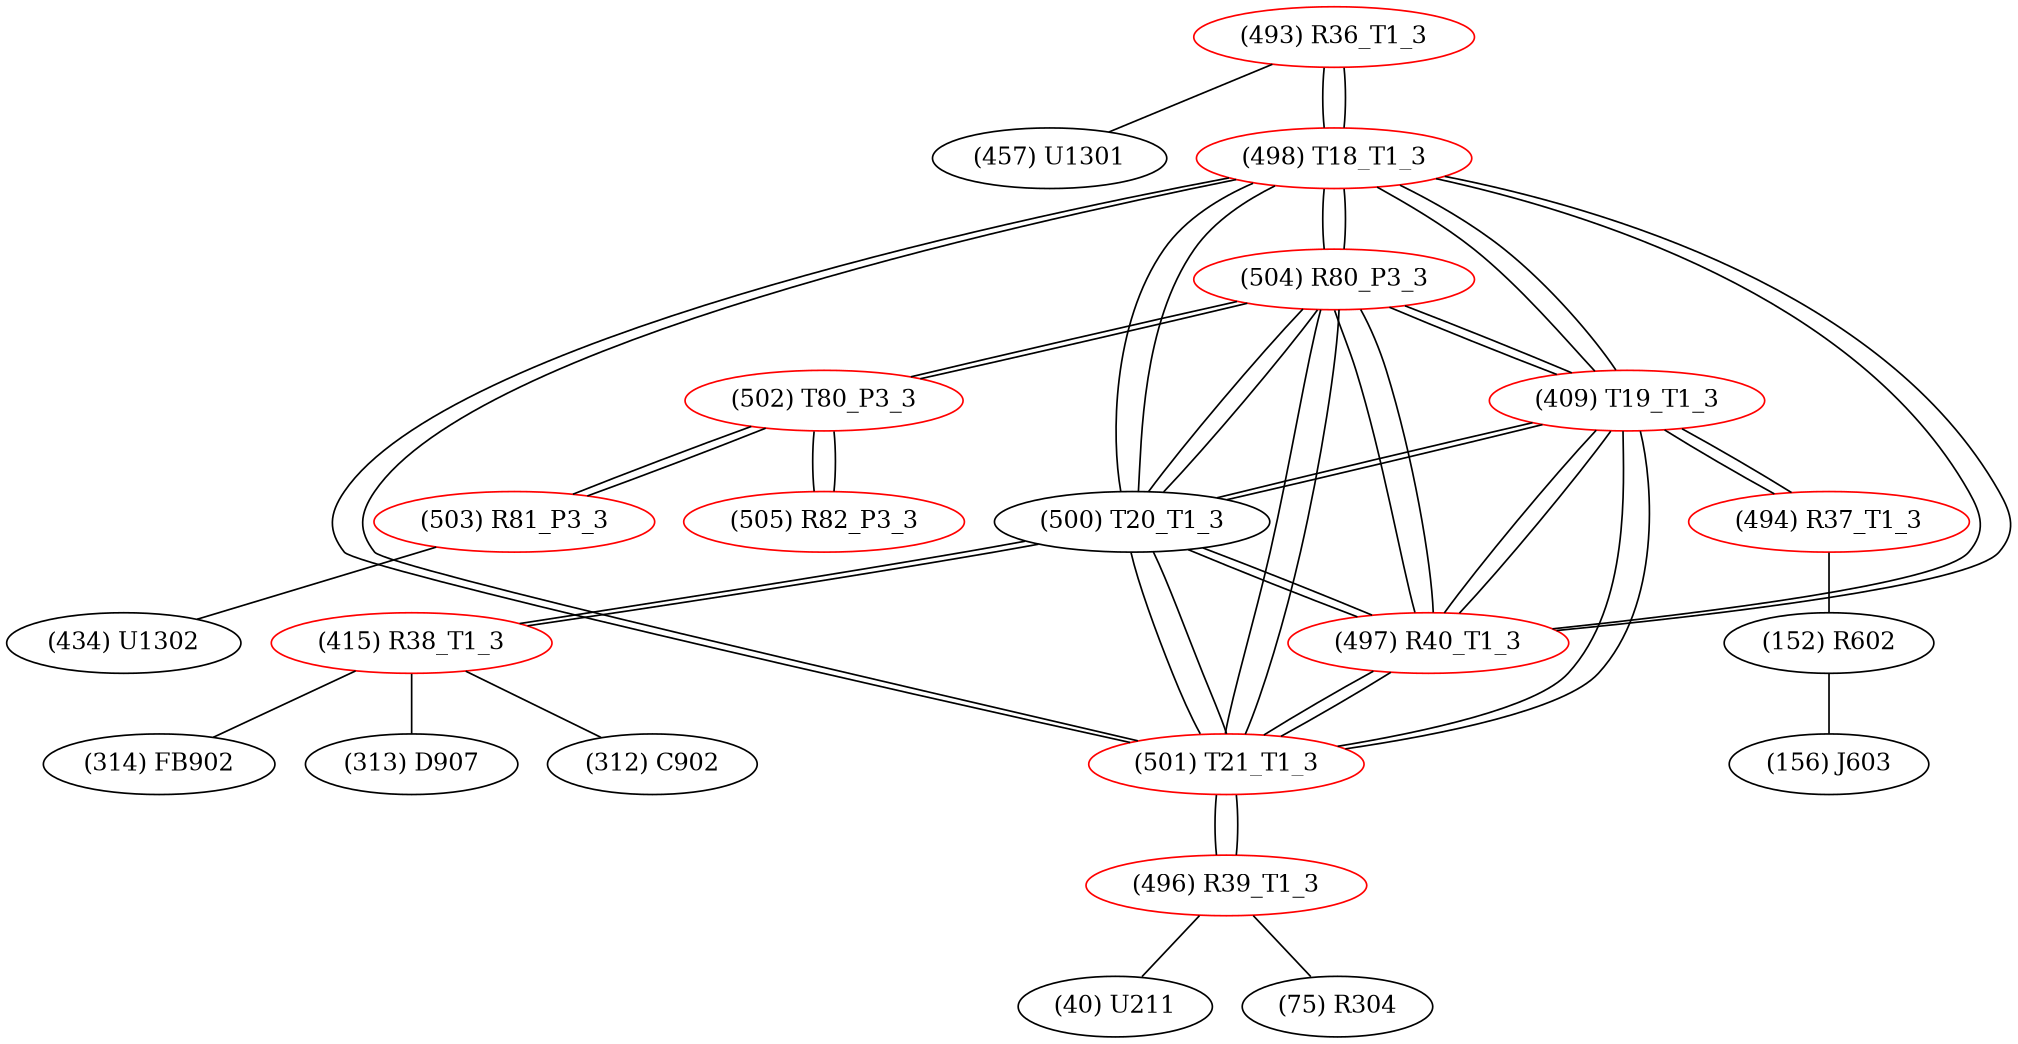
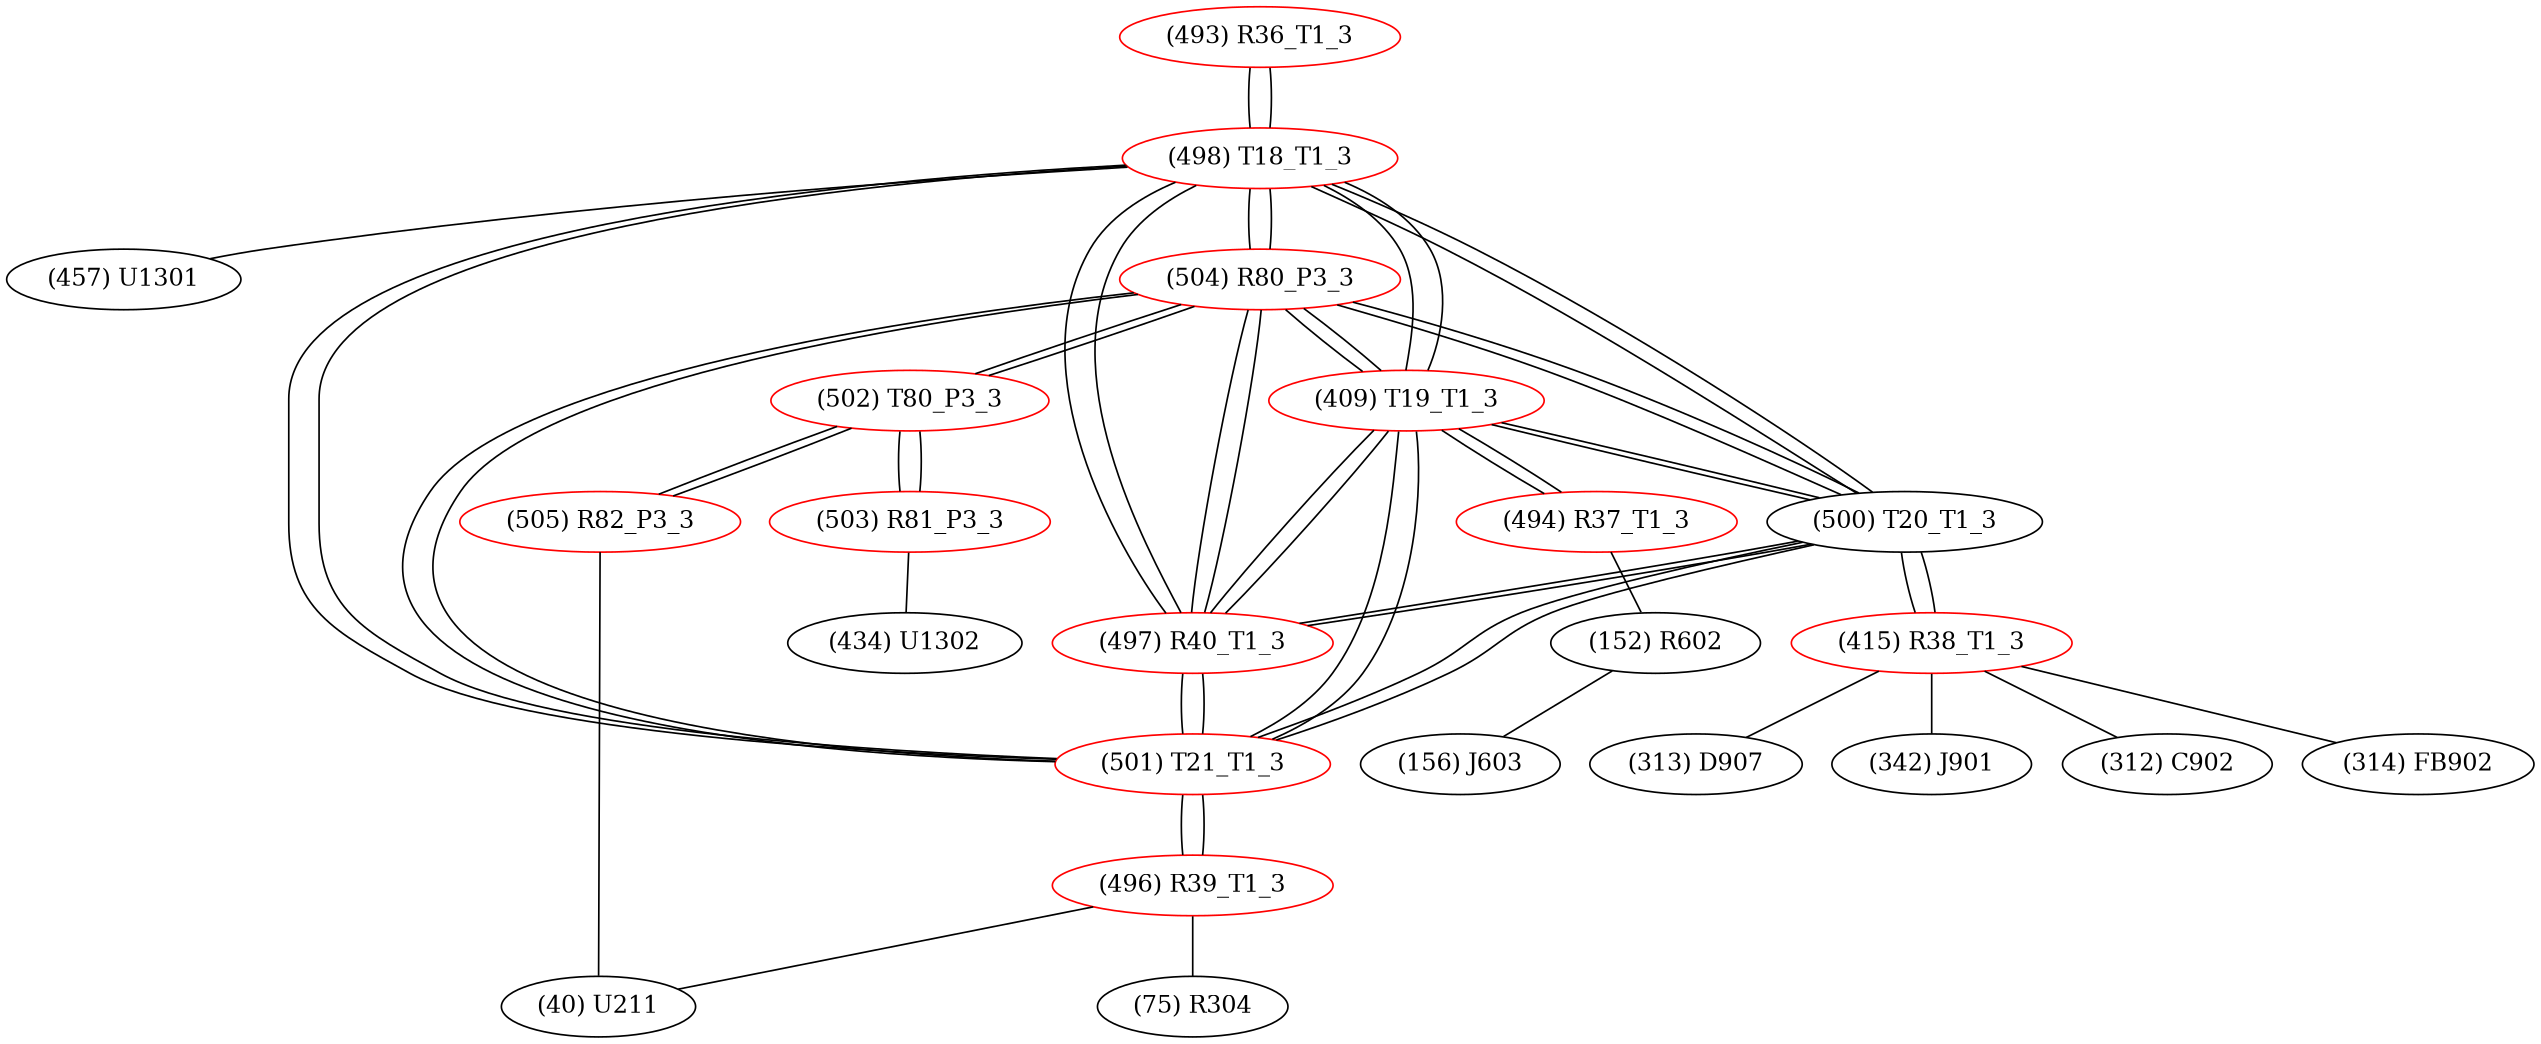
(1191, 98) -> (668, 202)
none -> (599, 764)
none -> (1932, 764)
